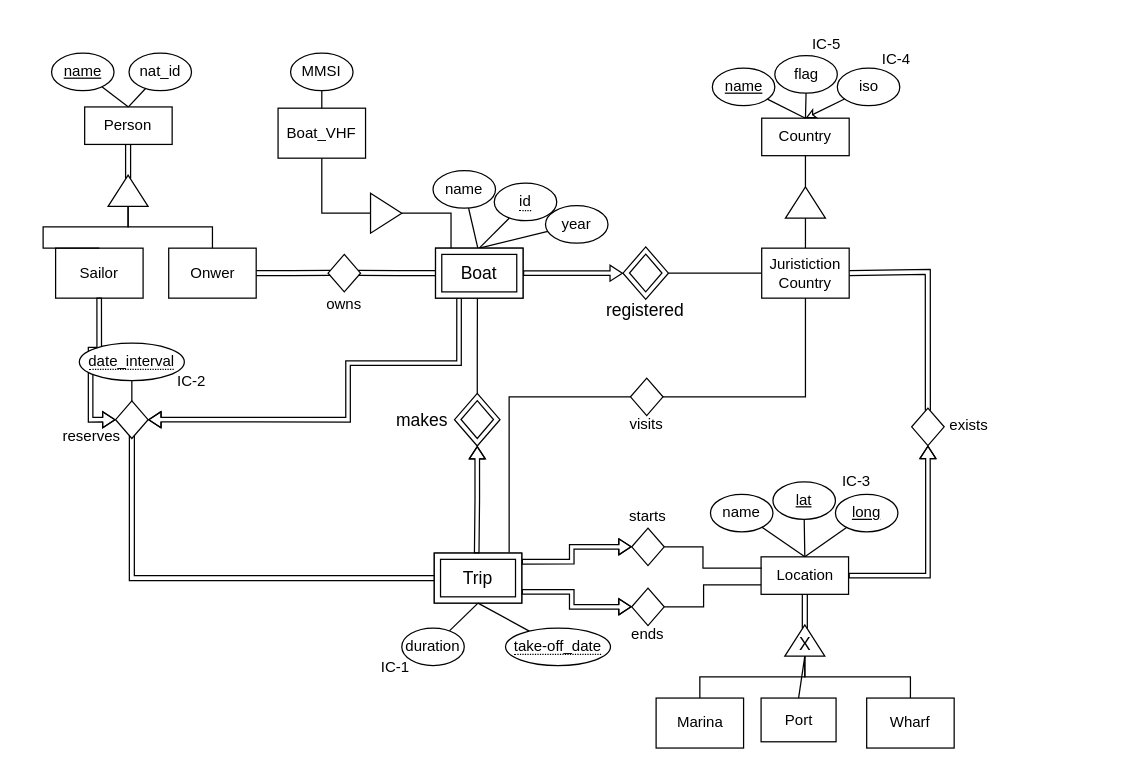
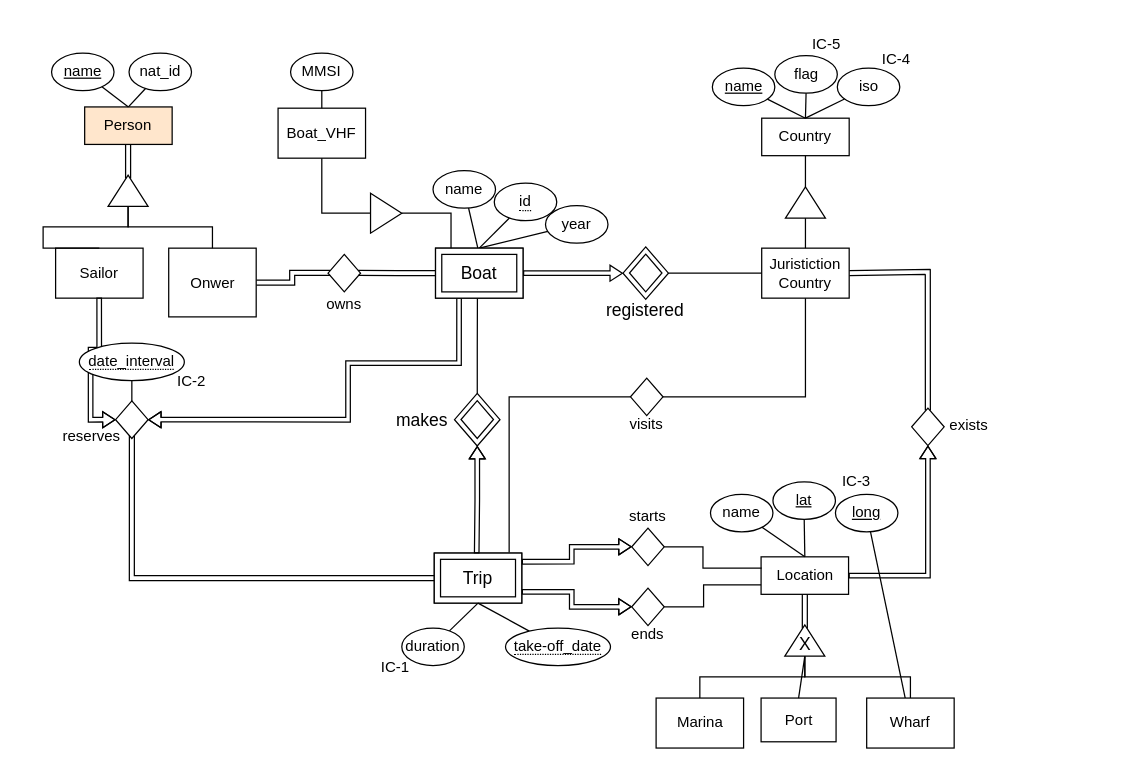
(815, 114) -> (812, 115)
(128, 126) -> (128, 126)
(213, 273) -> (213, 283)
(828, 541) -> (893, 638)
